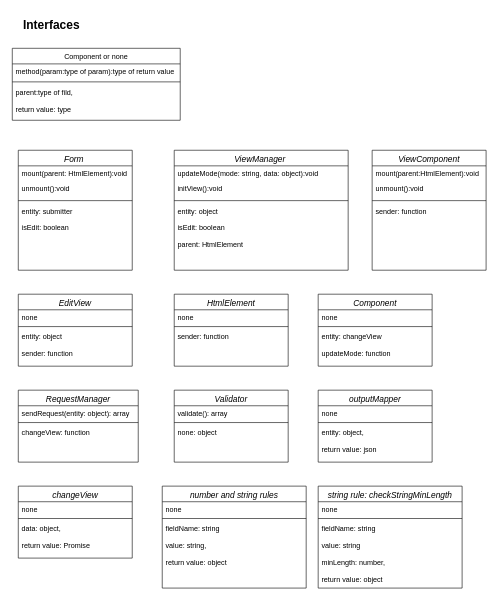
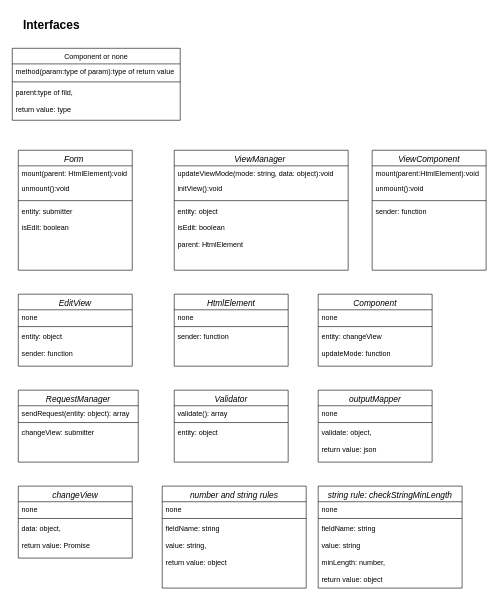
(256, 174) -> (263, 174)
(58, 433) -> (60, 433)
(200, 433) -> (203, 433)
(348, 433) -> (351, 433)
